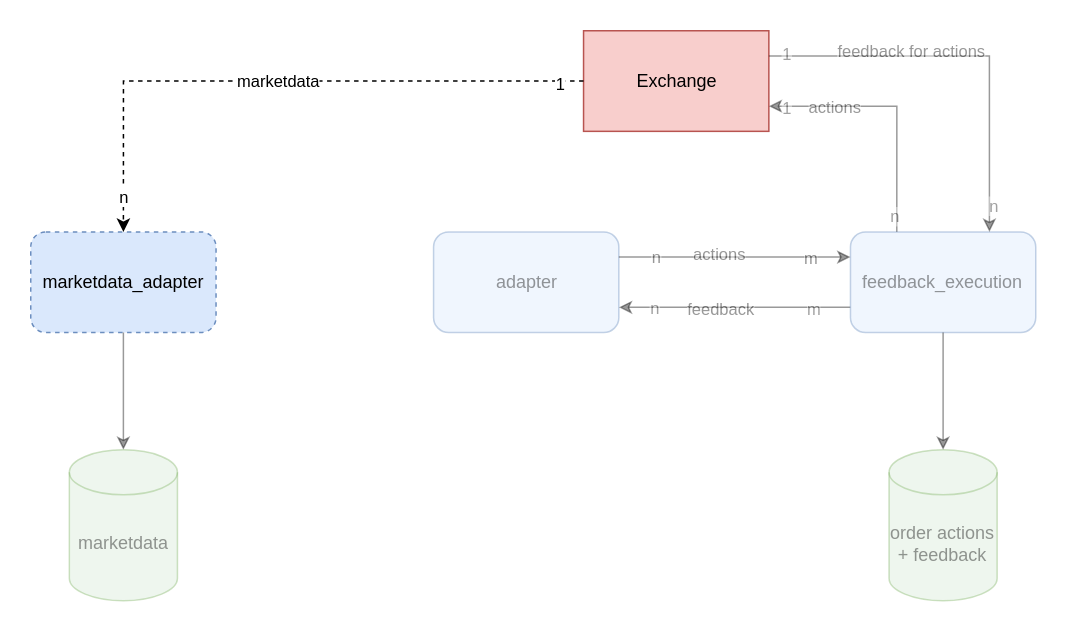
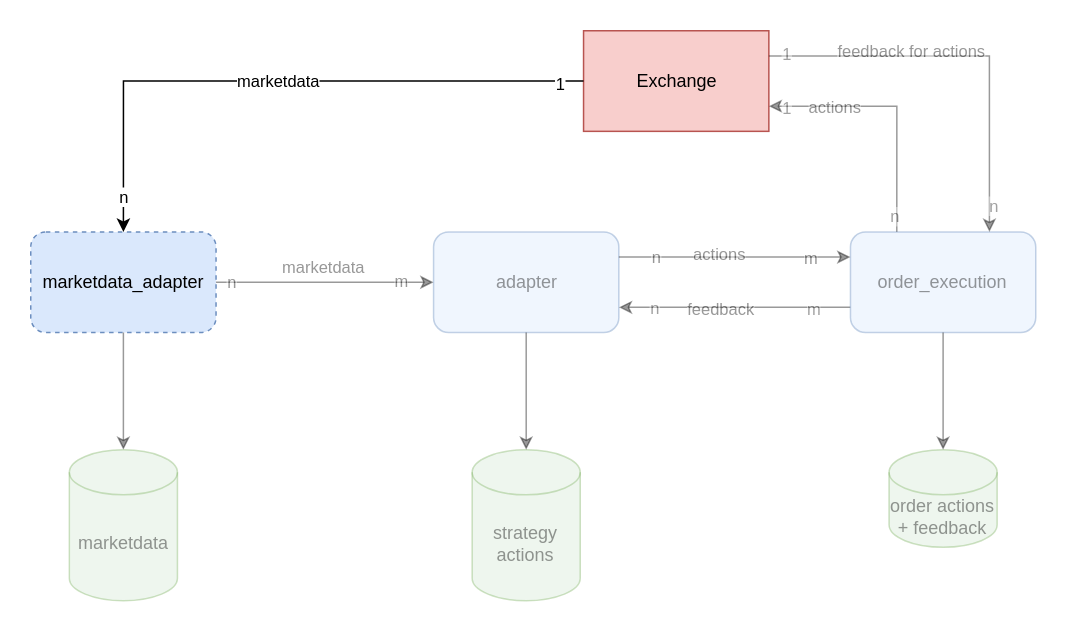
(438, 81) -> (438, 81)
none -> (320, 282)
(943, 283) -> (943, 283)
none -> (526, 386)
none -> (526, 525)
(943, 525) -> (943, 499)
